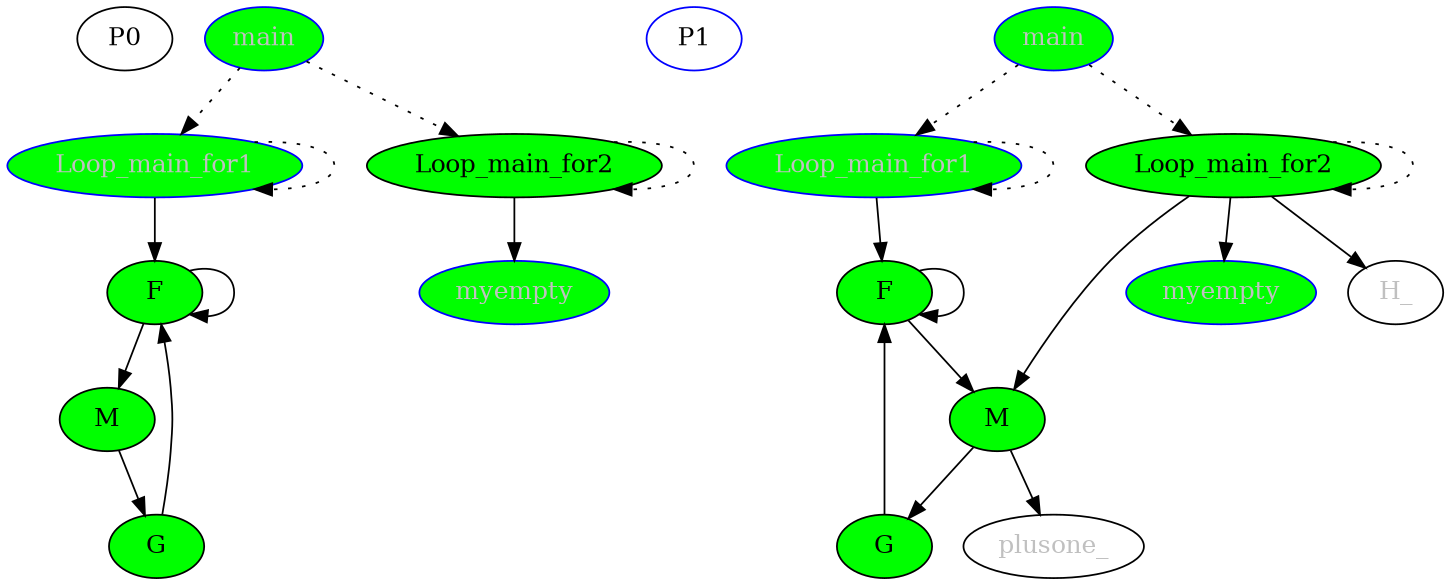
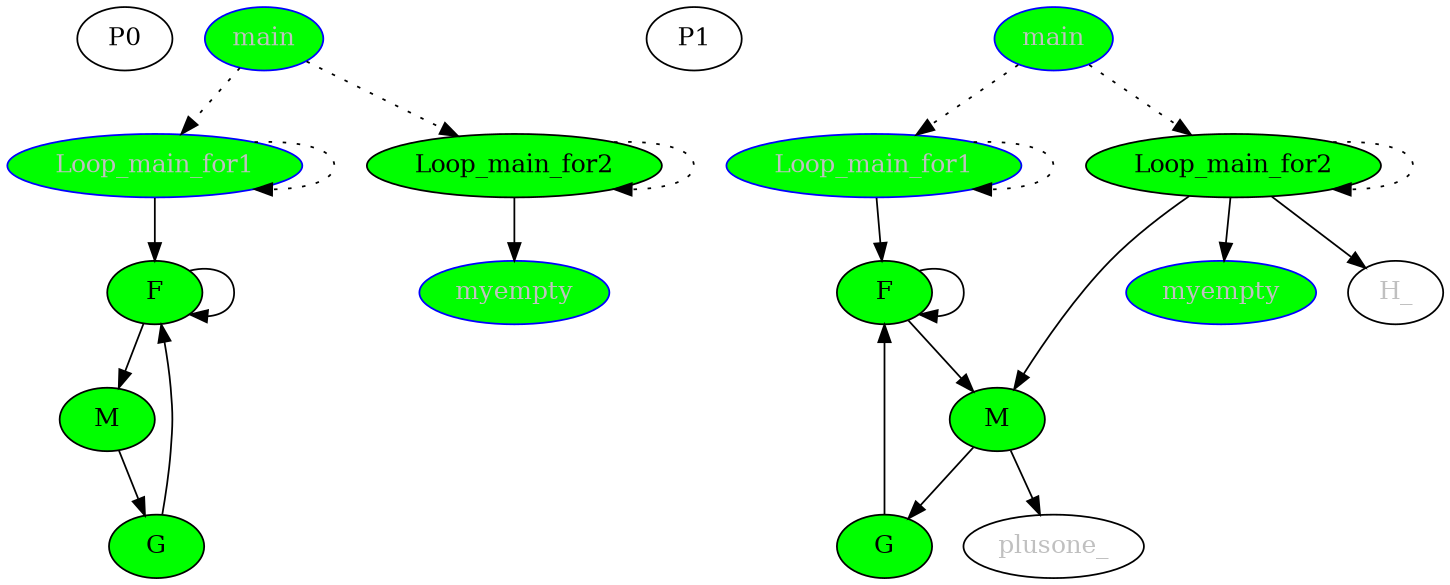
(694, 39) -> (694, 39)
